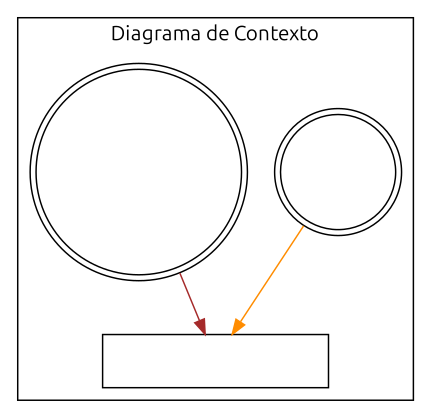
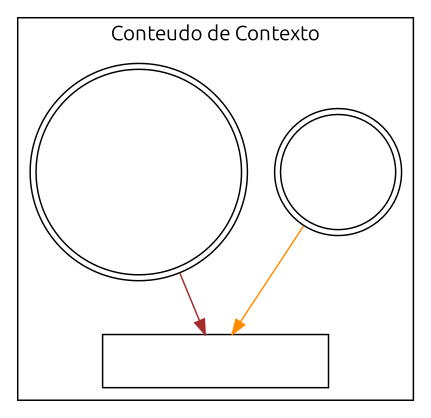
(216, 35) -> (216, 35)
